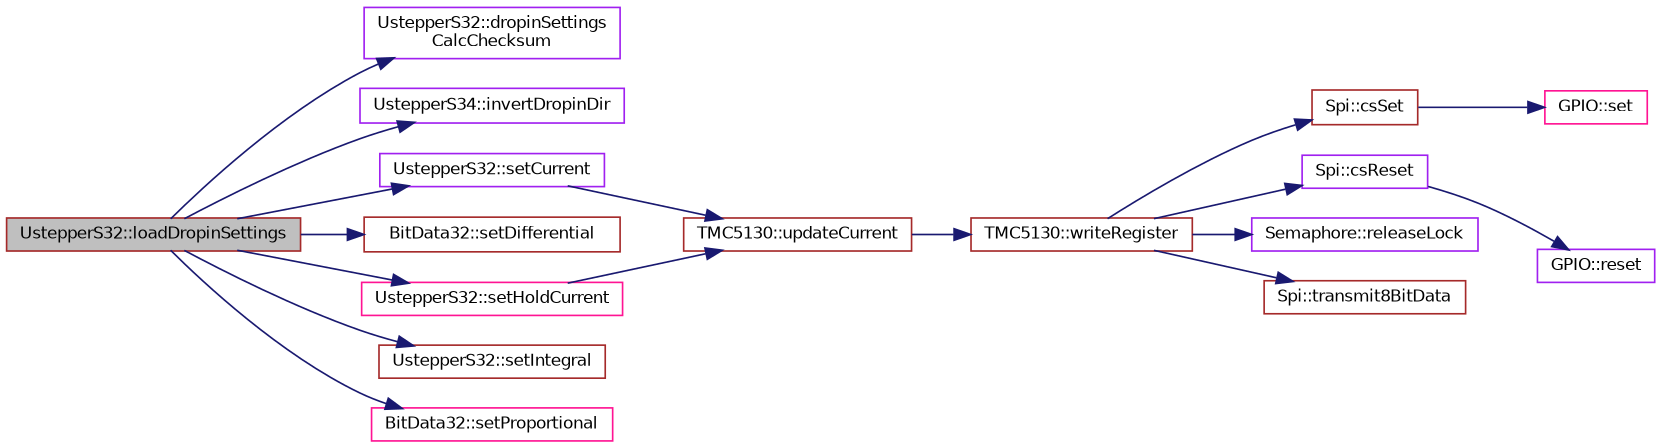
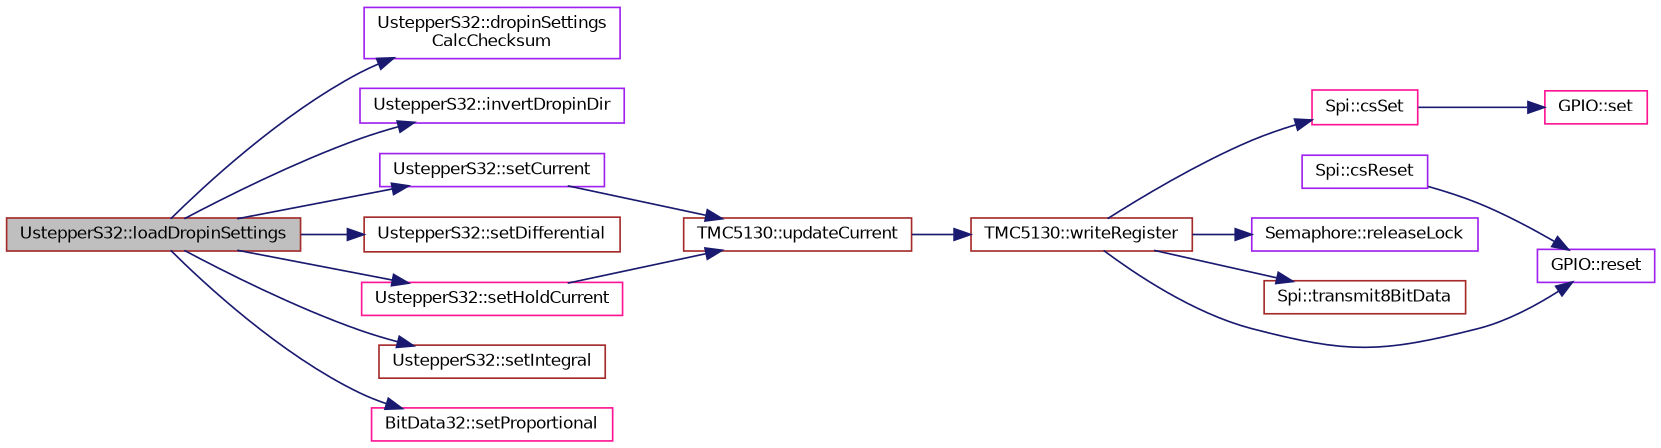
(492, 106) -> (492, 106)
(1365, 107) -> (1365, 107)
(1220, 204) -> (1325, 344)
(492, 234) -> (492, 234)
